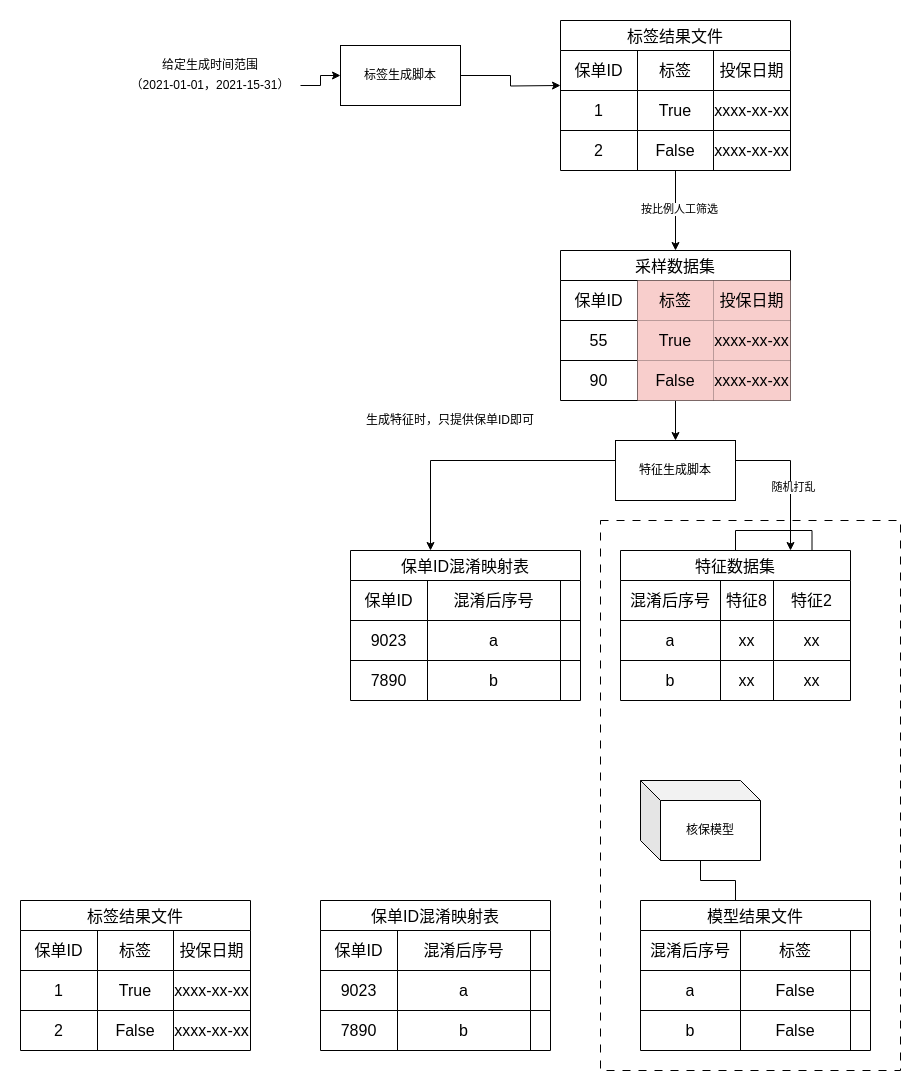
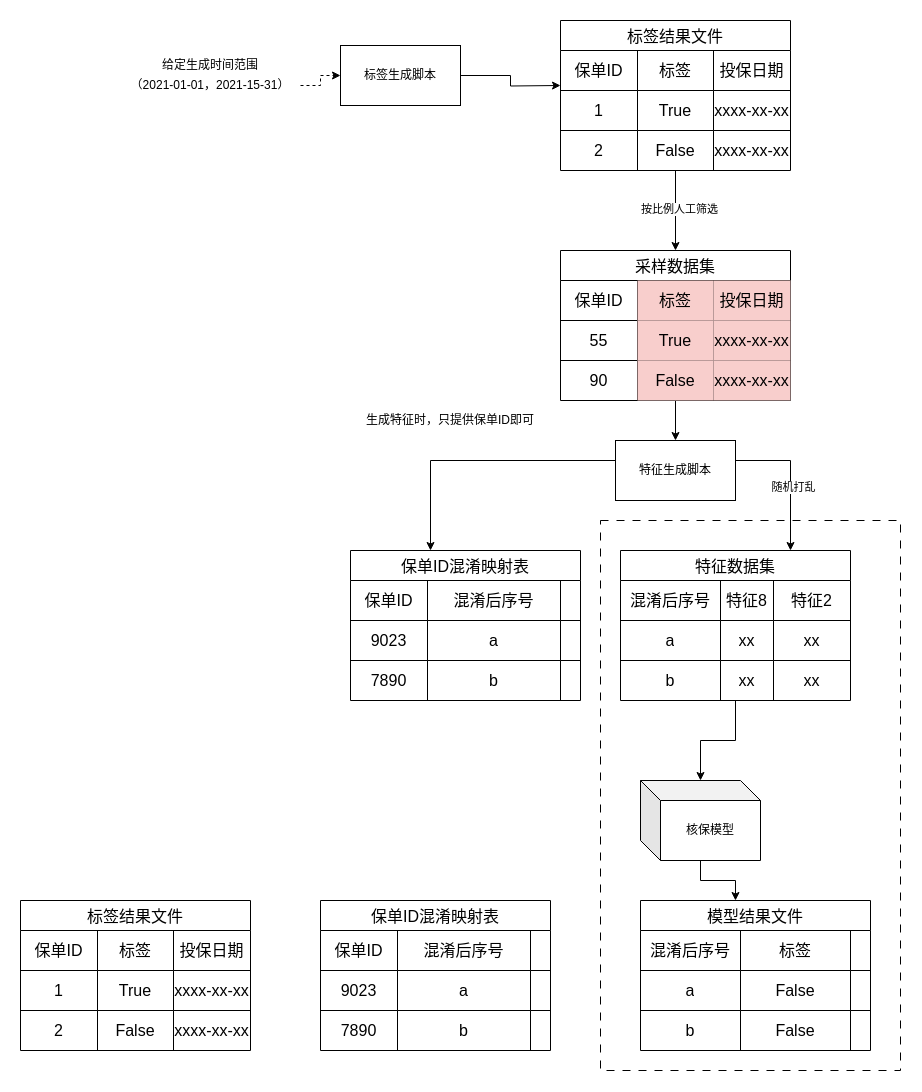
(321, 84) -> (321, 84)
(774, 531) -> (722, 741)
(735, 895) -> (735, 892)
